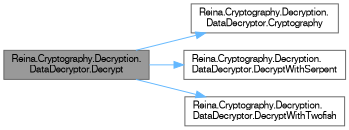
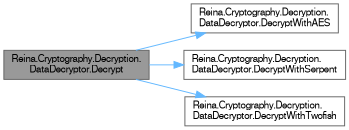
(265, 18) -> (265, 18)
